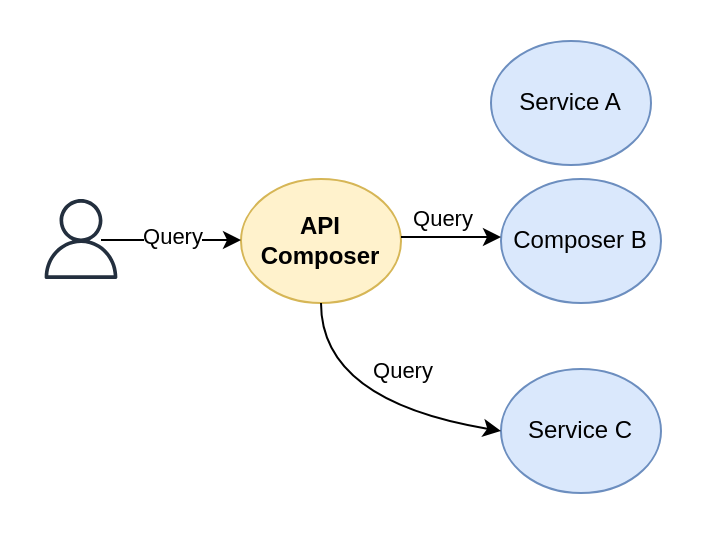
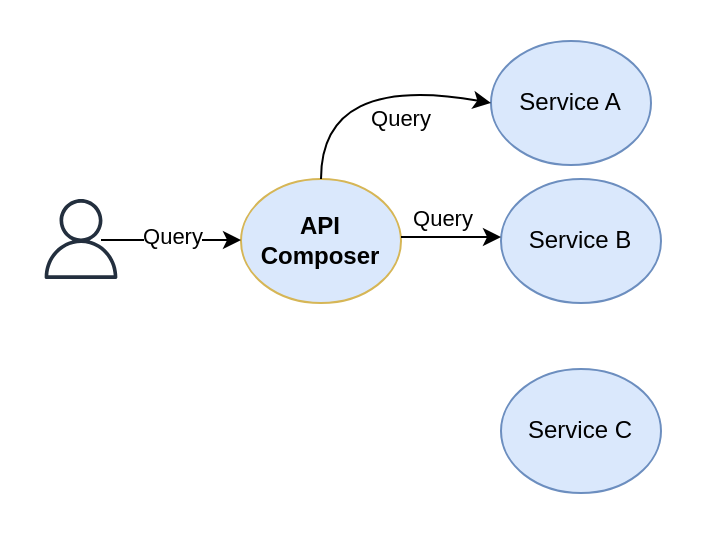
none -> (377, 100)
(321, 241) -> (321, 241)
(581, 241) -> (581, 241)
(380, 395) -> none
